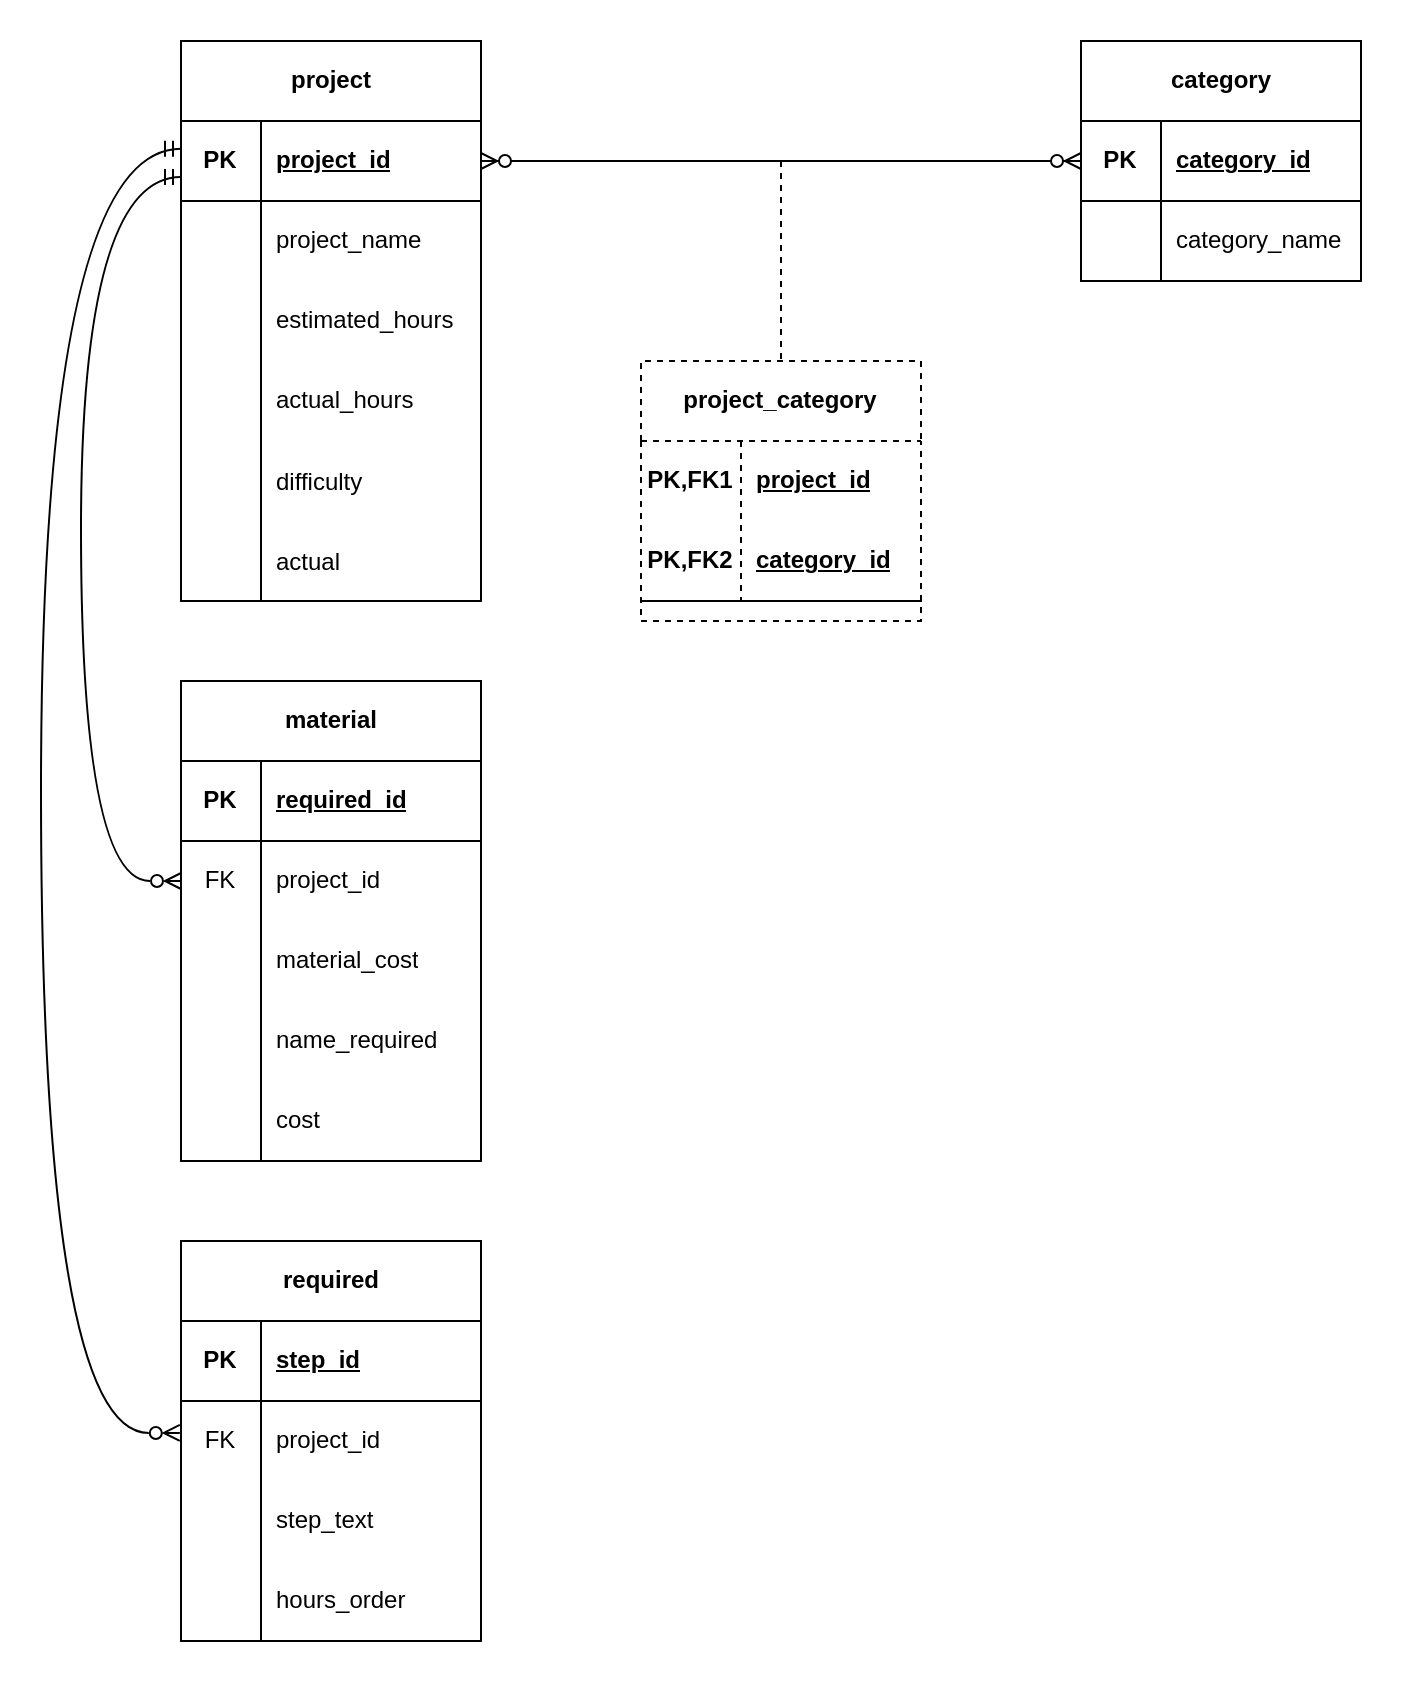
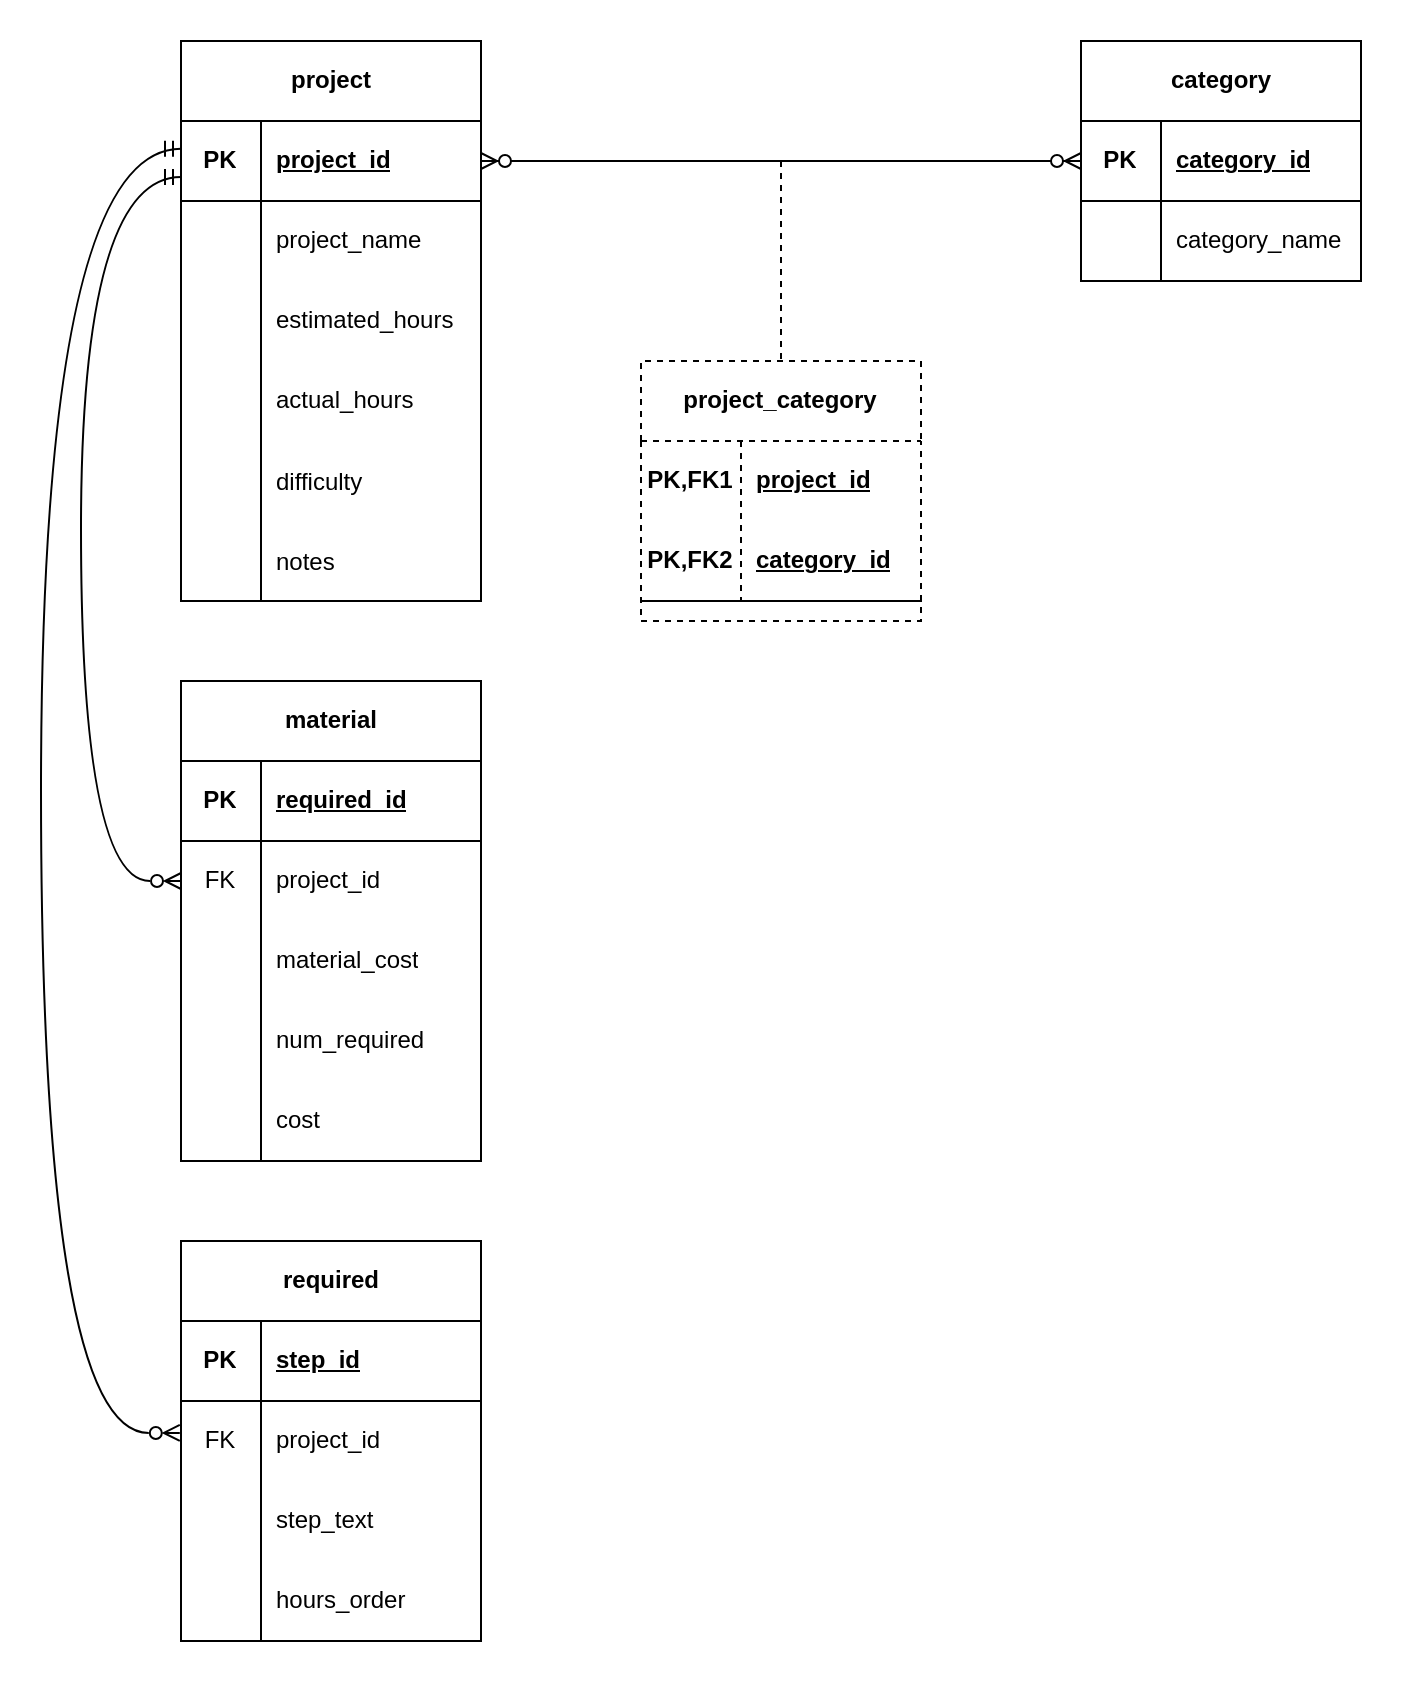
(313, 562) -> (310, 562)
(361, 1041) -> (355, 1041)
